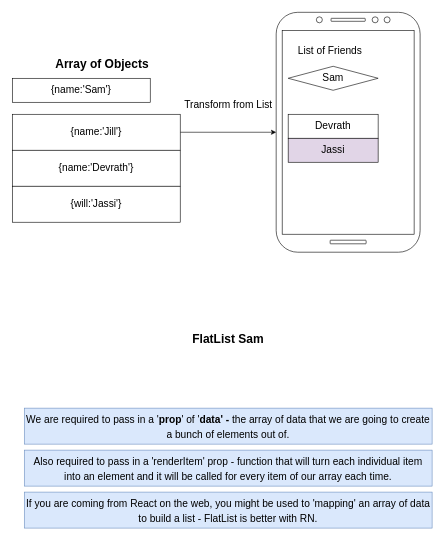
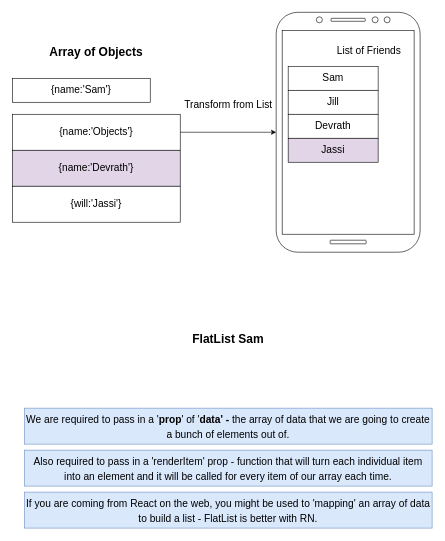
(330, 51) -> (369, 51)
(102, 63) -> (96, 51)
(333, 78) -> (333, 78)
none -> (333, 102)
(96, 132) -> (96, 132)
(96, 168) -> (96, 168)
